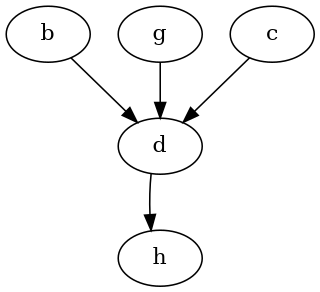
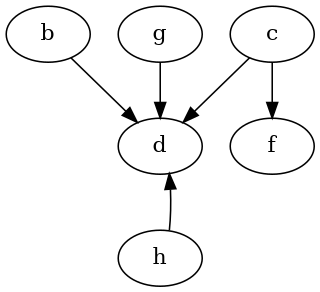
none -> (272, 146)
(150, 194) -> (171, 210)
